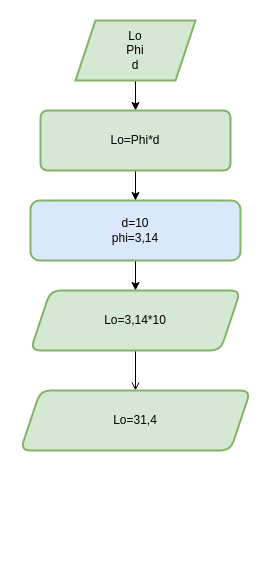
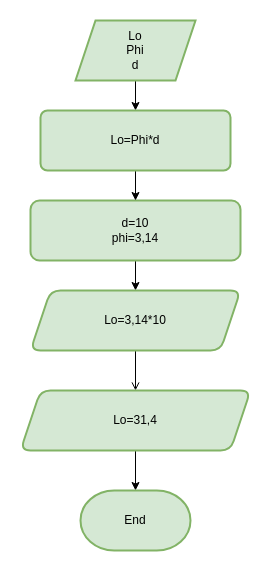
(136, 231) -> (136, 231)
none -> (136, 467)
none -> (136, 521)
